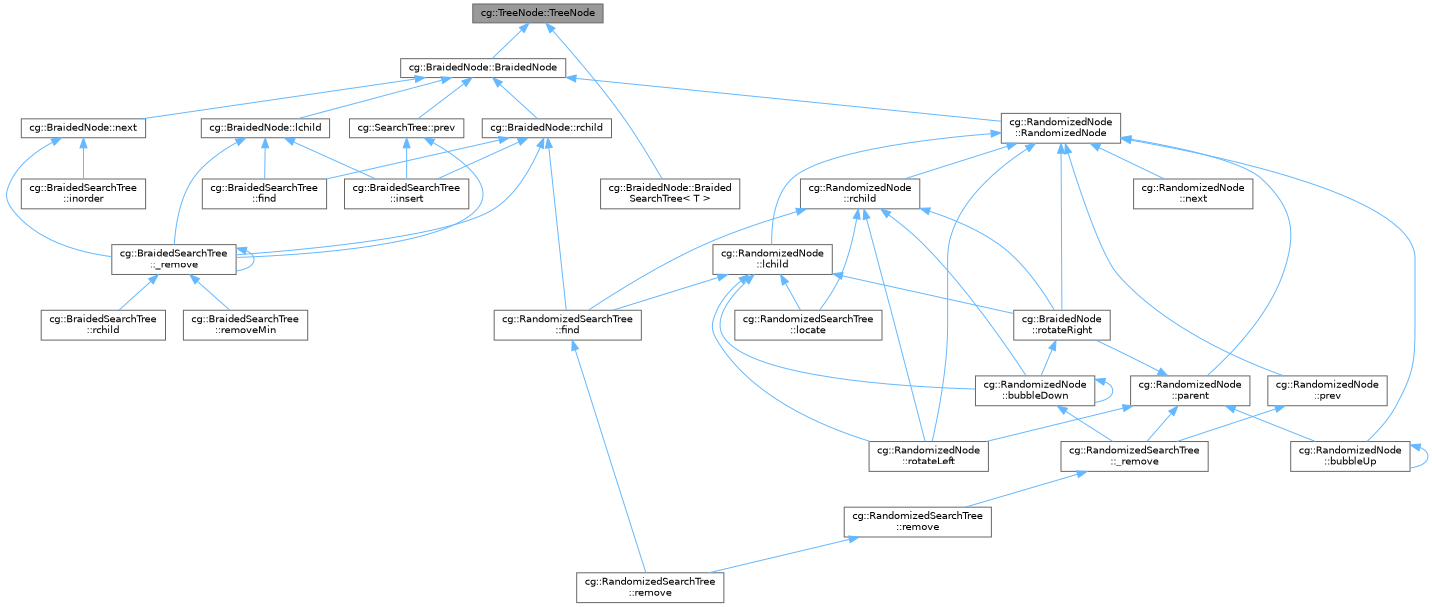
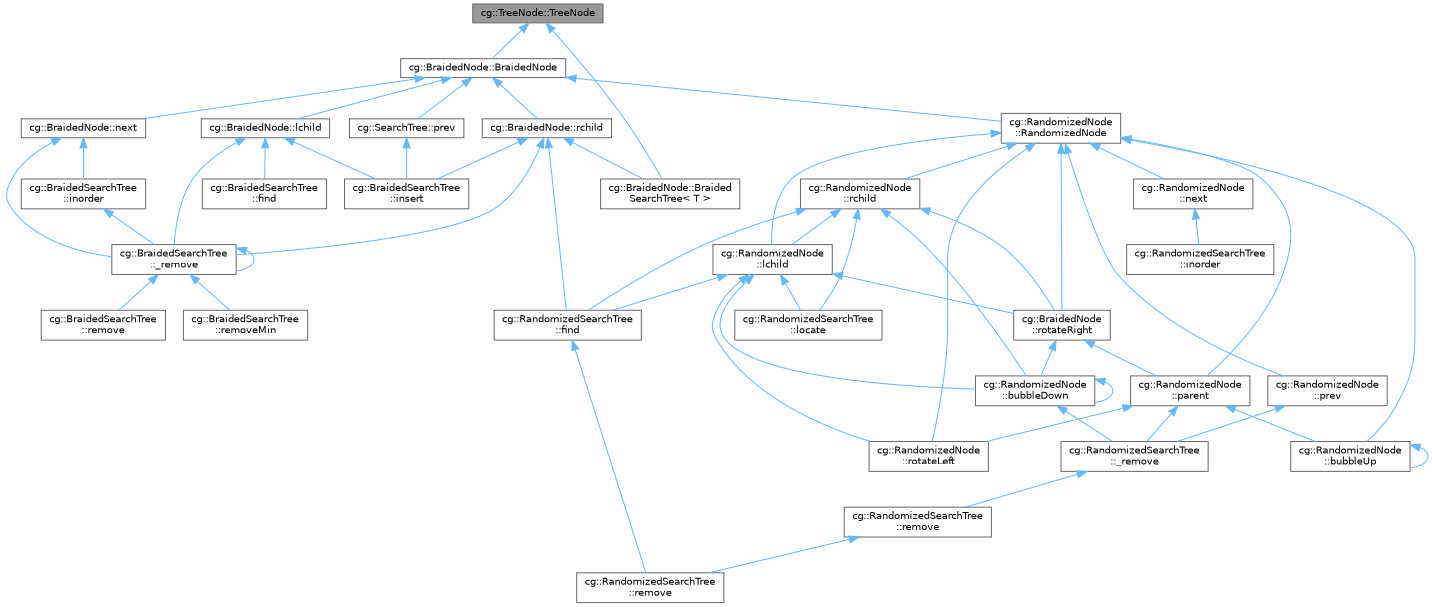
(413, 159) -> (608, 161)
(475, 211) -> (133, 230)
none -> (1200, 260)
(103, 325) -> (103, 325)
(896, 330) -> (812, 230)
(1128, 355) -> (1125, 361)
